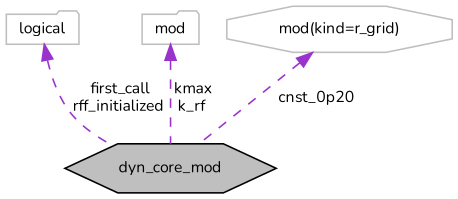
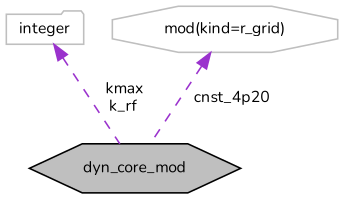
(43, 29) -> none
(171, 29) -> (45, 29)
(315, 98) -> (231, 98)
